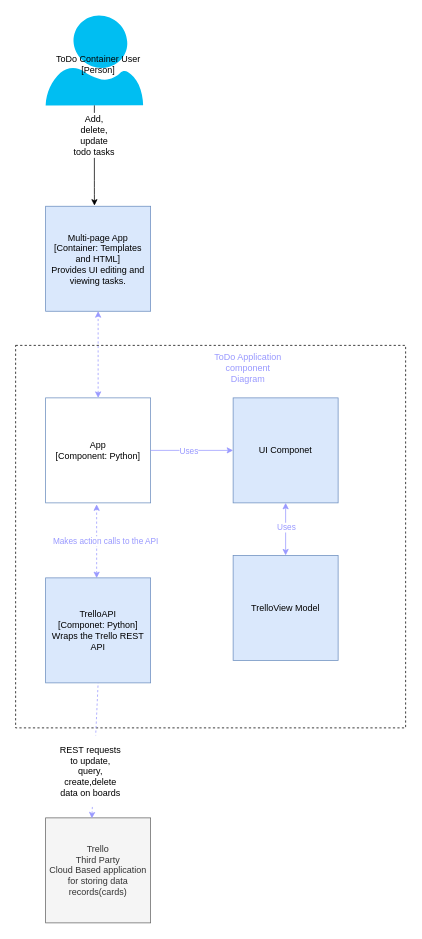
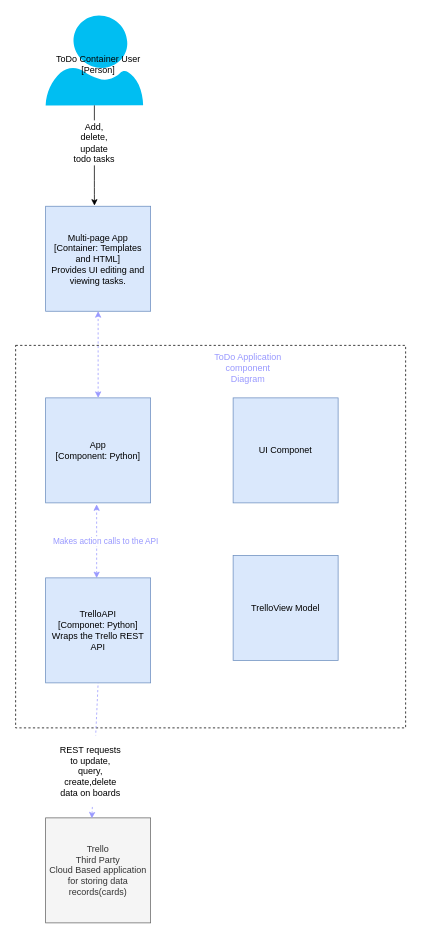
(94, 135) -> (94, 143)
(98, 450) -> (98, 450)
(190, 450) -> none
(285, 529) -> none
